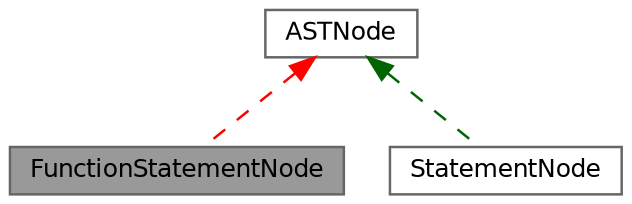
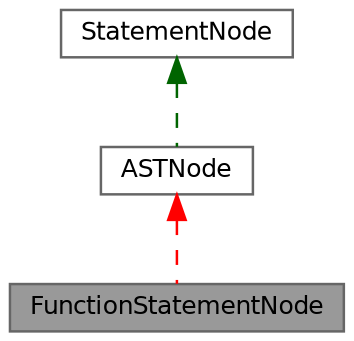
(433, 110) -> (177, 115)
